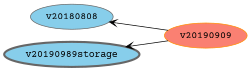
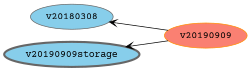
(72, 17) -> (72, 17)
(72, 54) -> (72, 54)
